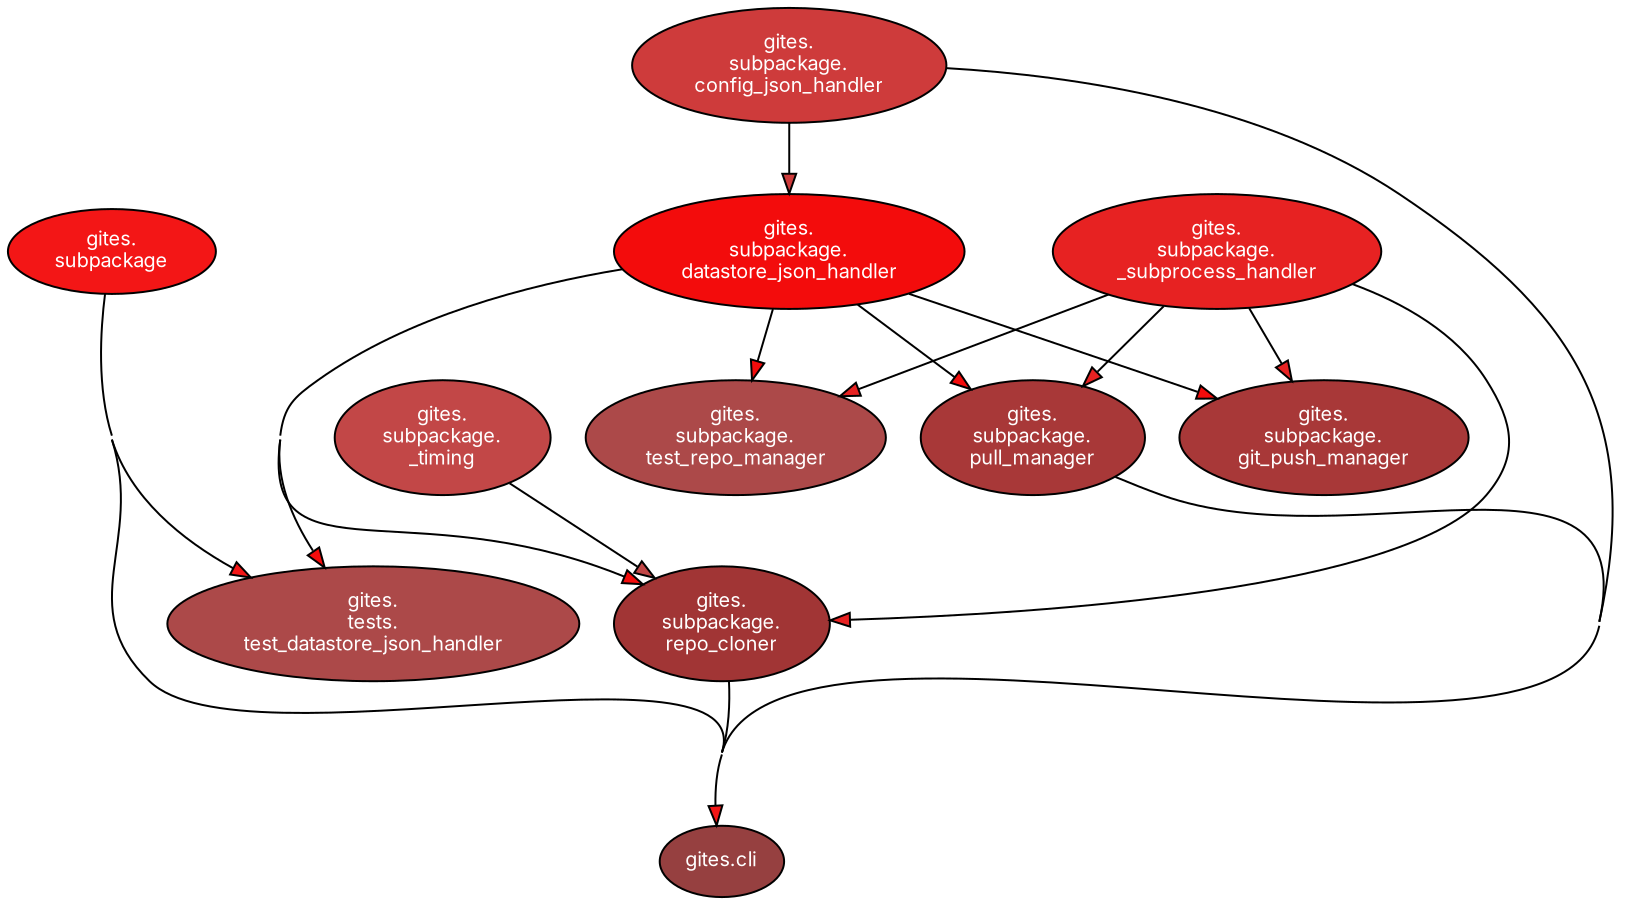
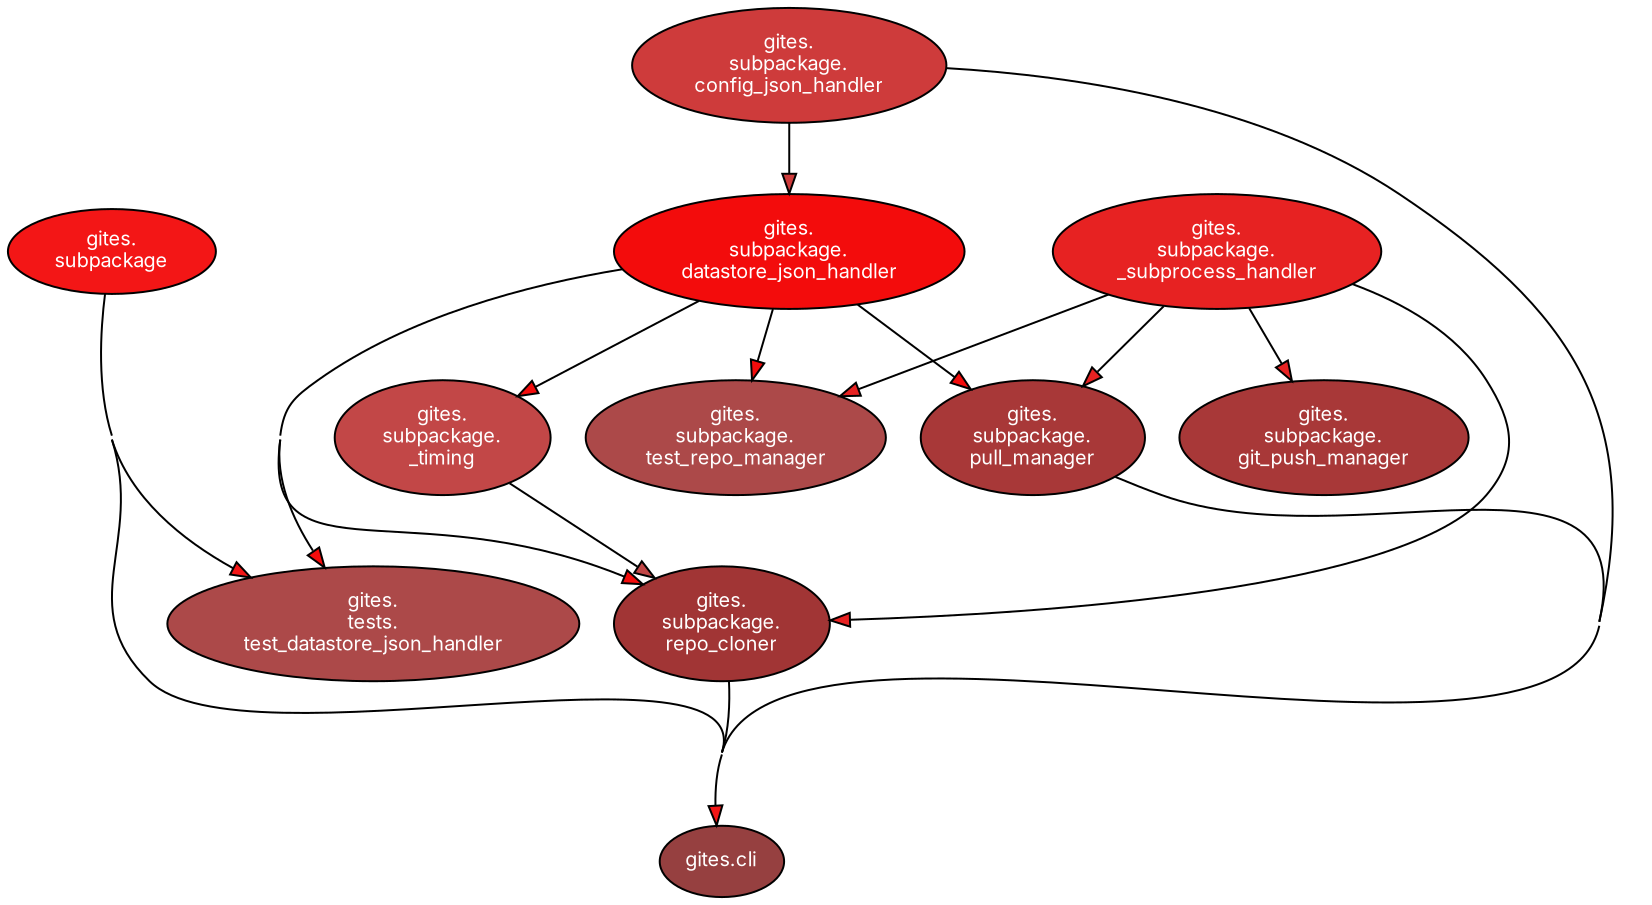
(1053, 343) -> (617, 344)
